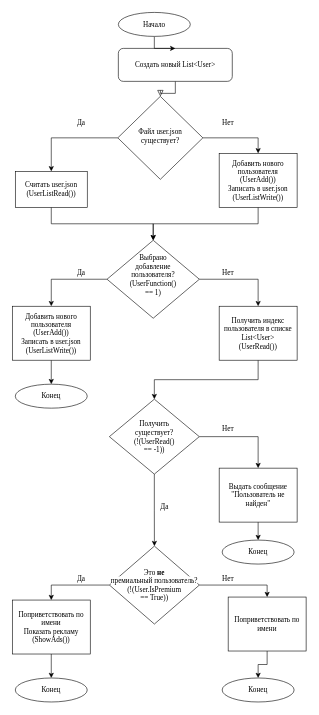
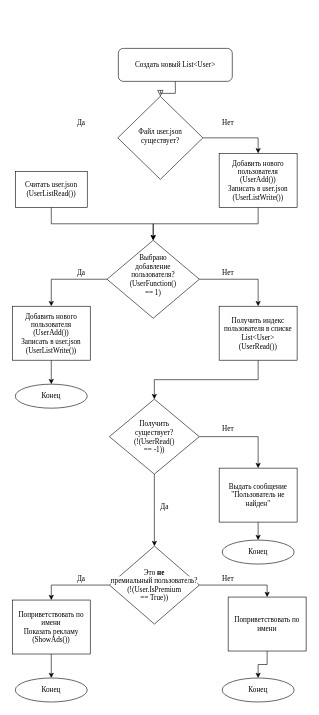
(154, 24) -> none
(154, 43) -> none
(51, 138) -> none
